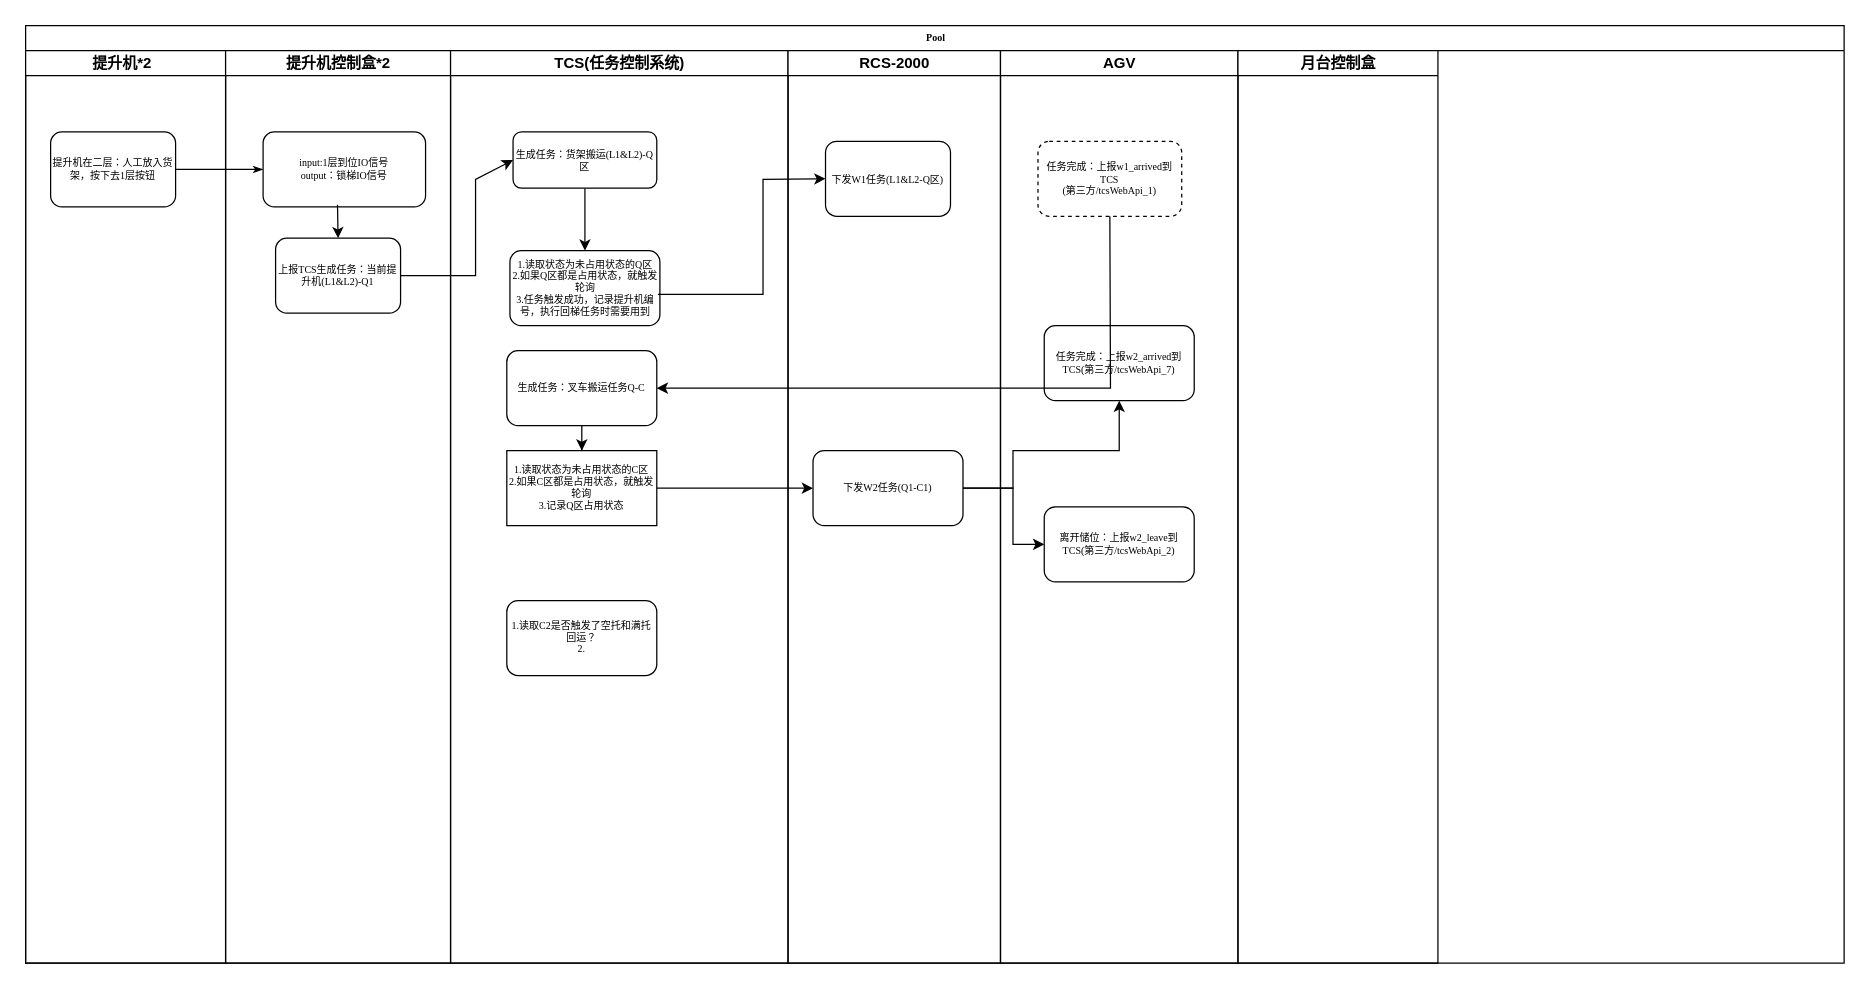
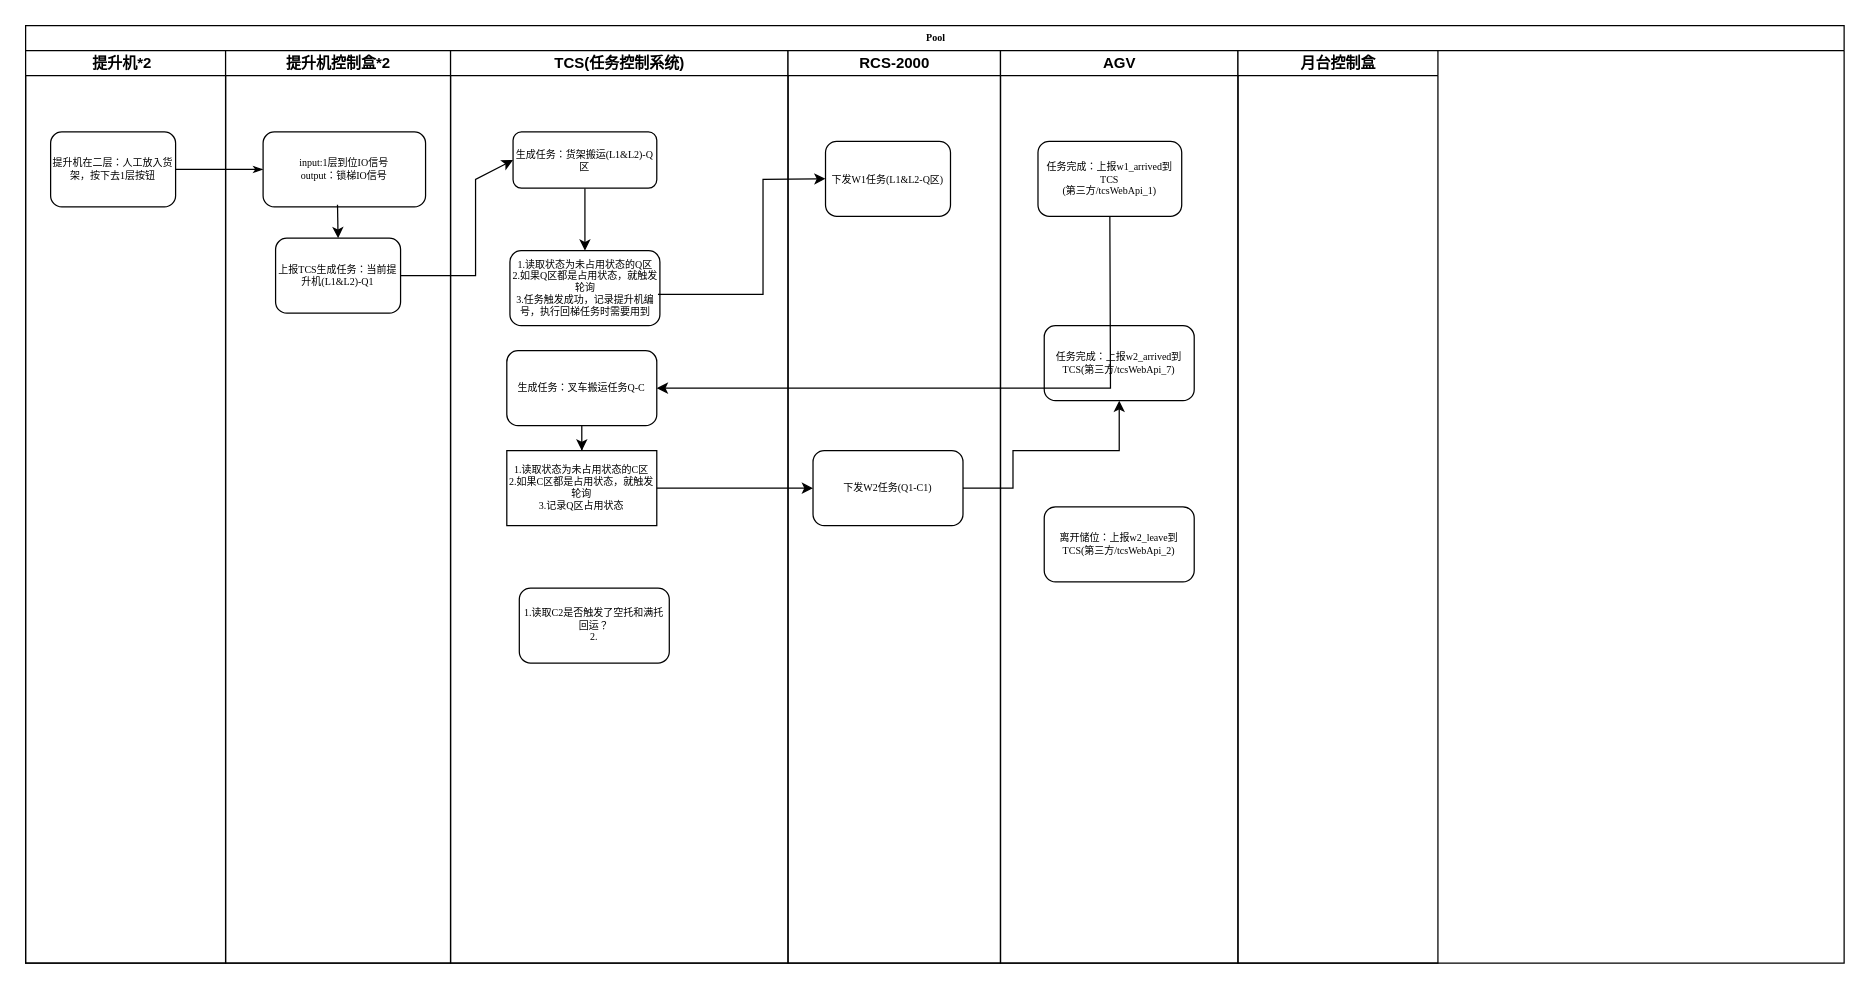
(1110, 179) -> (1110, 179)
(1013, 529) -> none
(582, 638) -> (594, 626)
